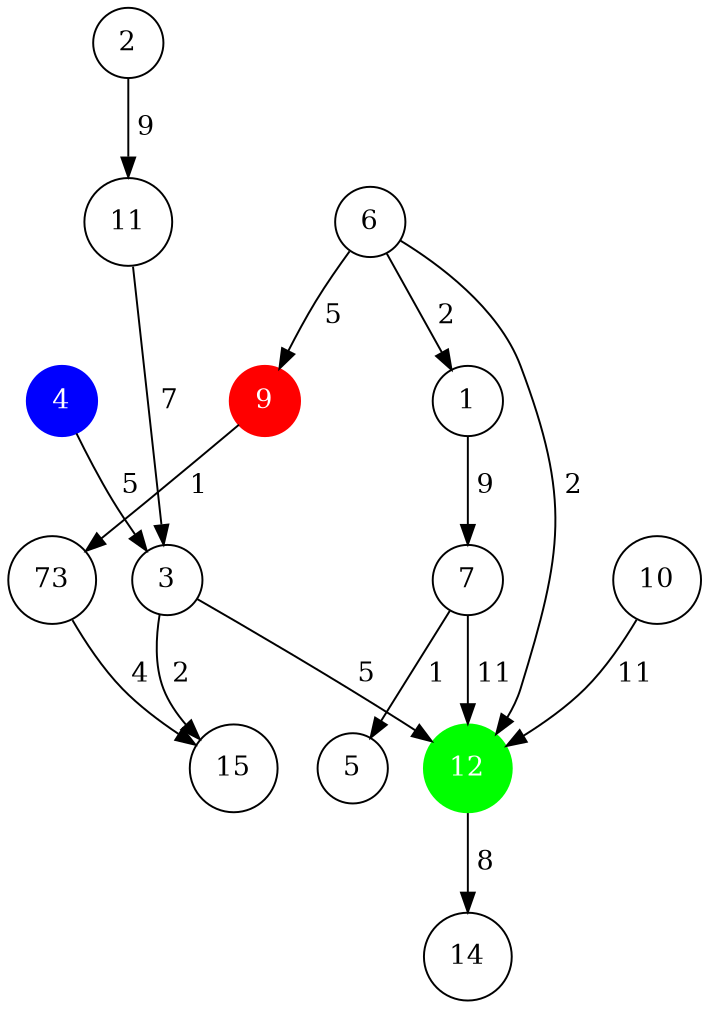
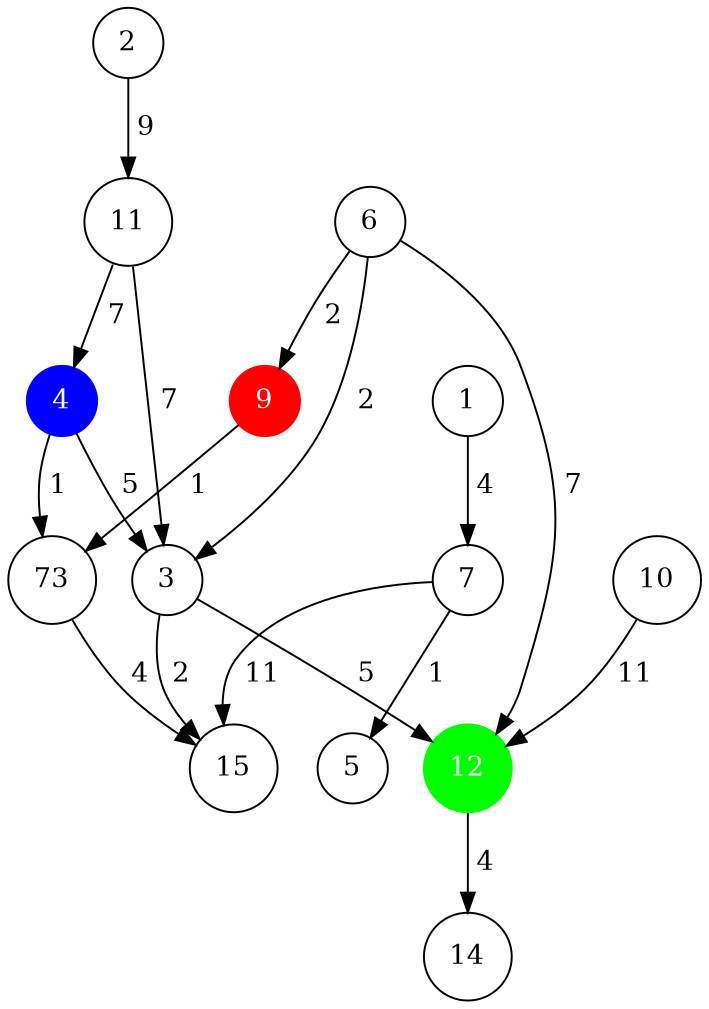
(414, 303) -> (325, 421)
none -> (97, 307)
(329, 316) -> (329, 316)
none -> (40, 475)
(482, 486) -> (482, 486)
(569, 486) -> (569, 486)
(468, 660) -> (303, 609)
(482, 862) -> (482, 862)
